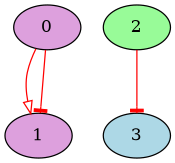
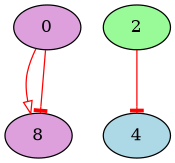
(39, 136) -> (39, 136)
(137, 136) -> (137, 136)
